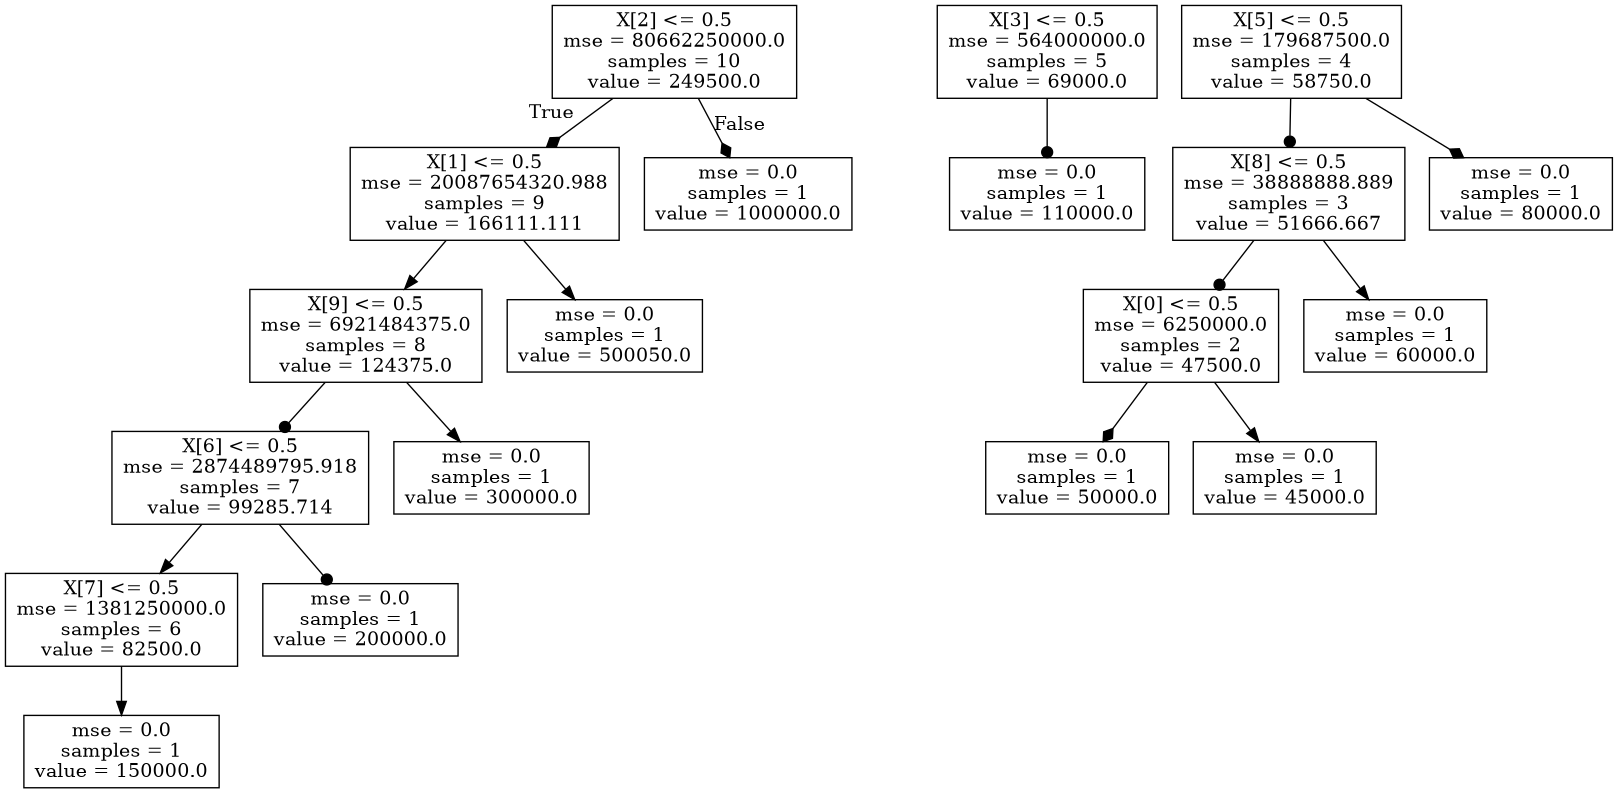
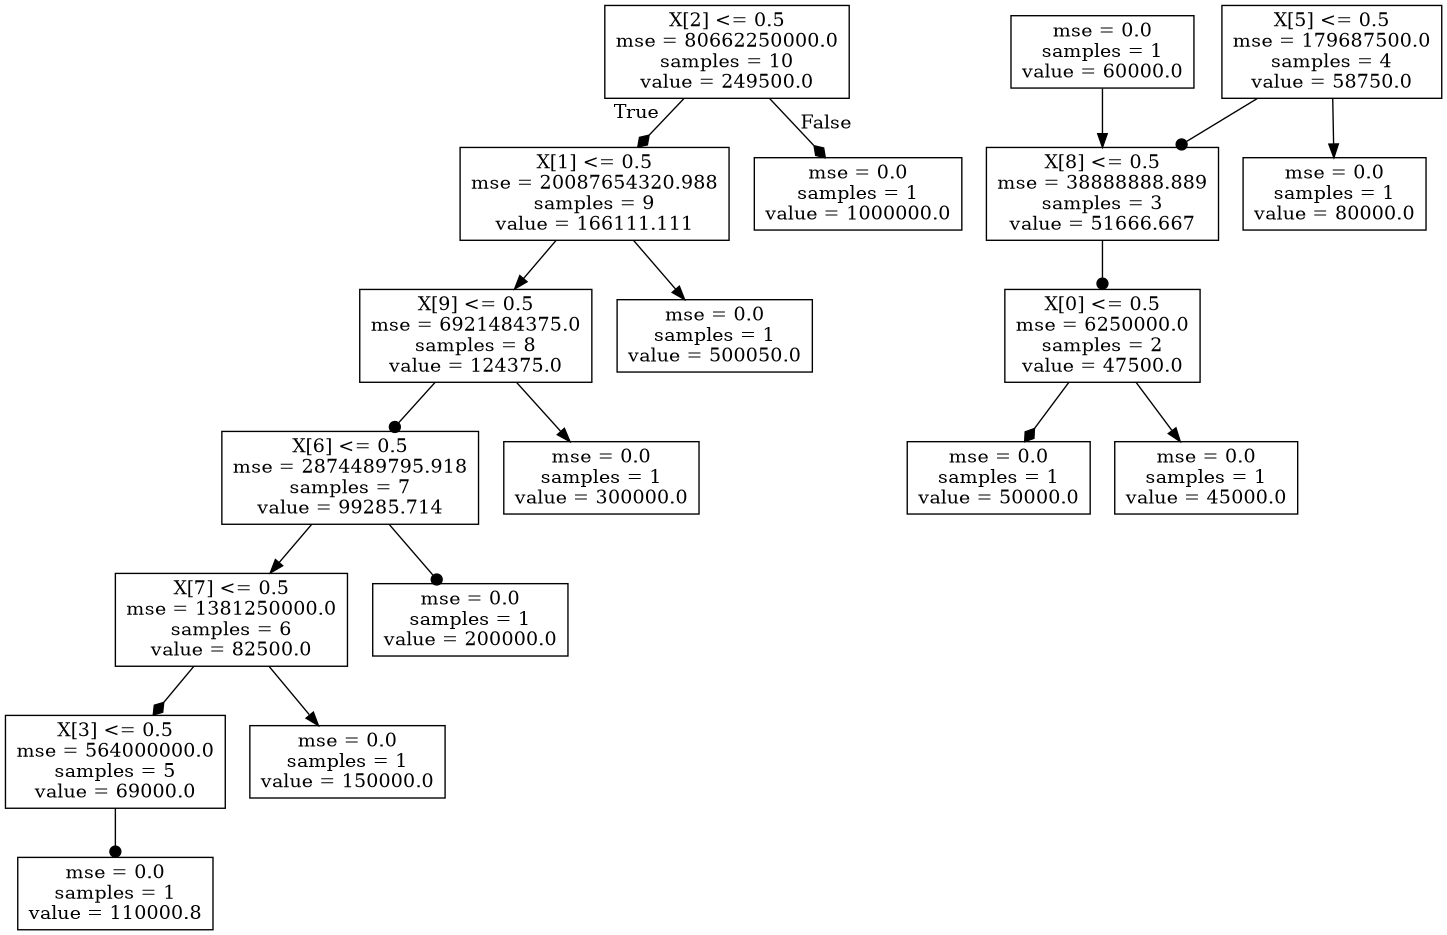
(1408, 124) -> (1333, 121)
(1047, 194) -> (115, 894)
(1342, 265) -> (1102, 111)
none -> (179, 684)
